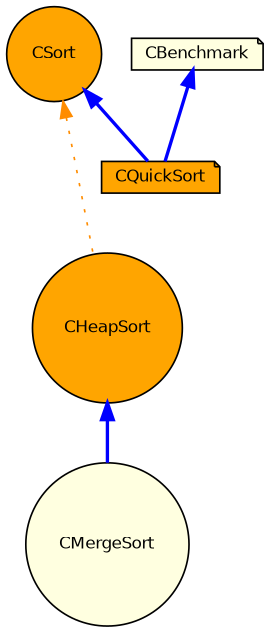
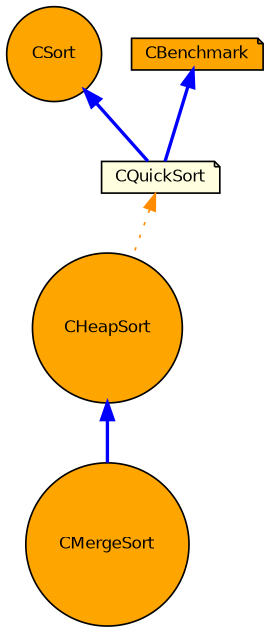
(197, 54) -> (197, 54)
(161, 177) -> (161, 177)
(80, 186) -> (141, 233)
(107, 544) -> (107, 544)
